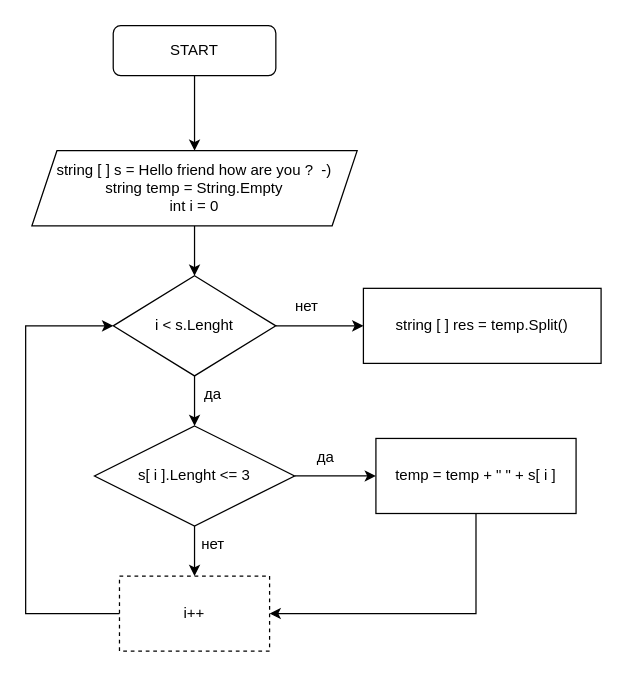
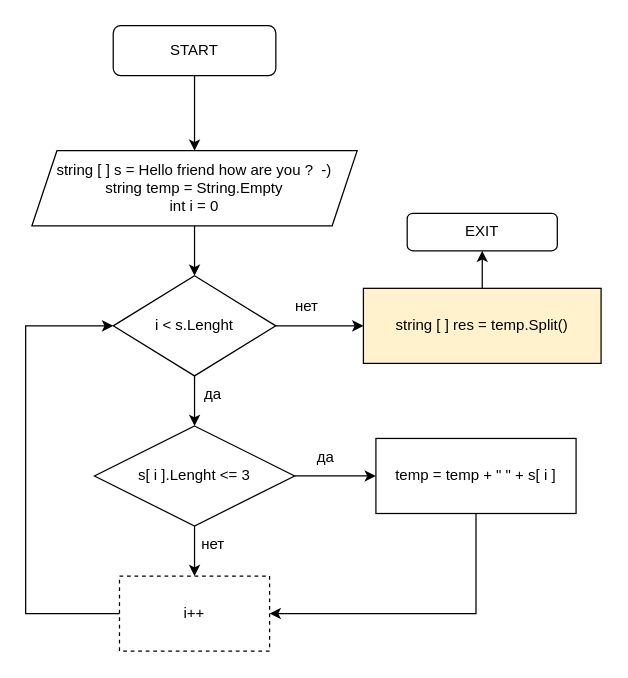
none -> (482, 232)
none -> (482, 265)
(482, 326) -> (482, 326)
